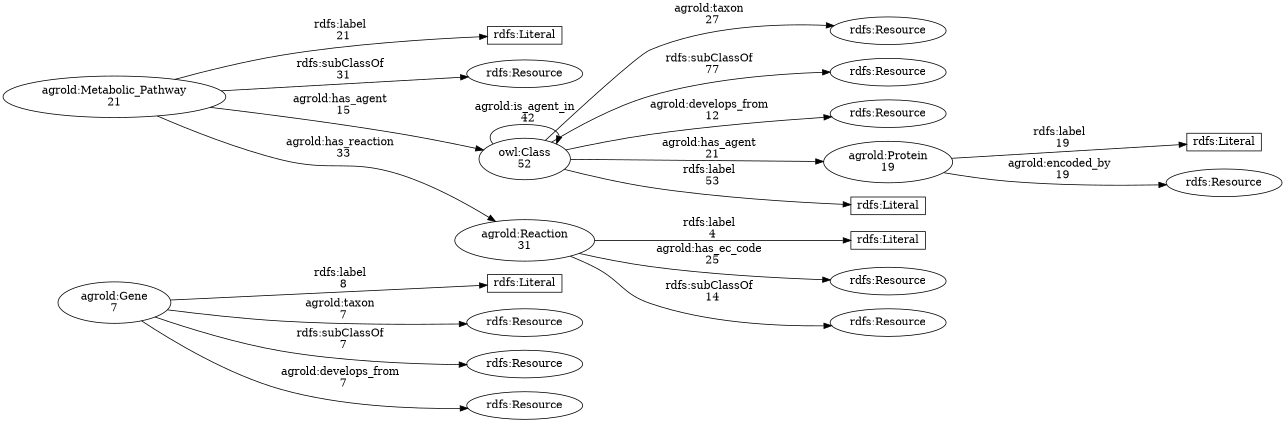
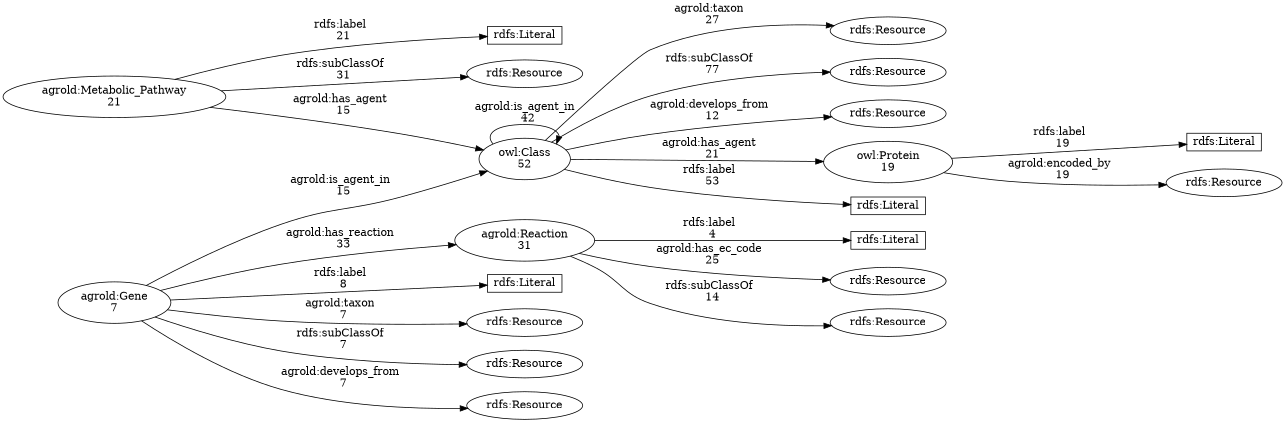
(888, 162) -> (888, 162)
(325, 166) -> (303, 261)
none -> (308, 216)
